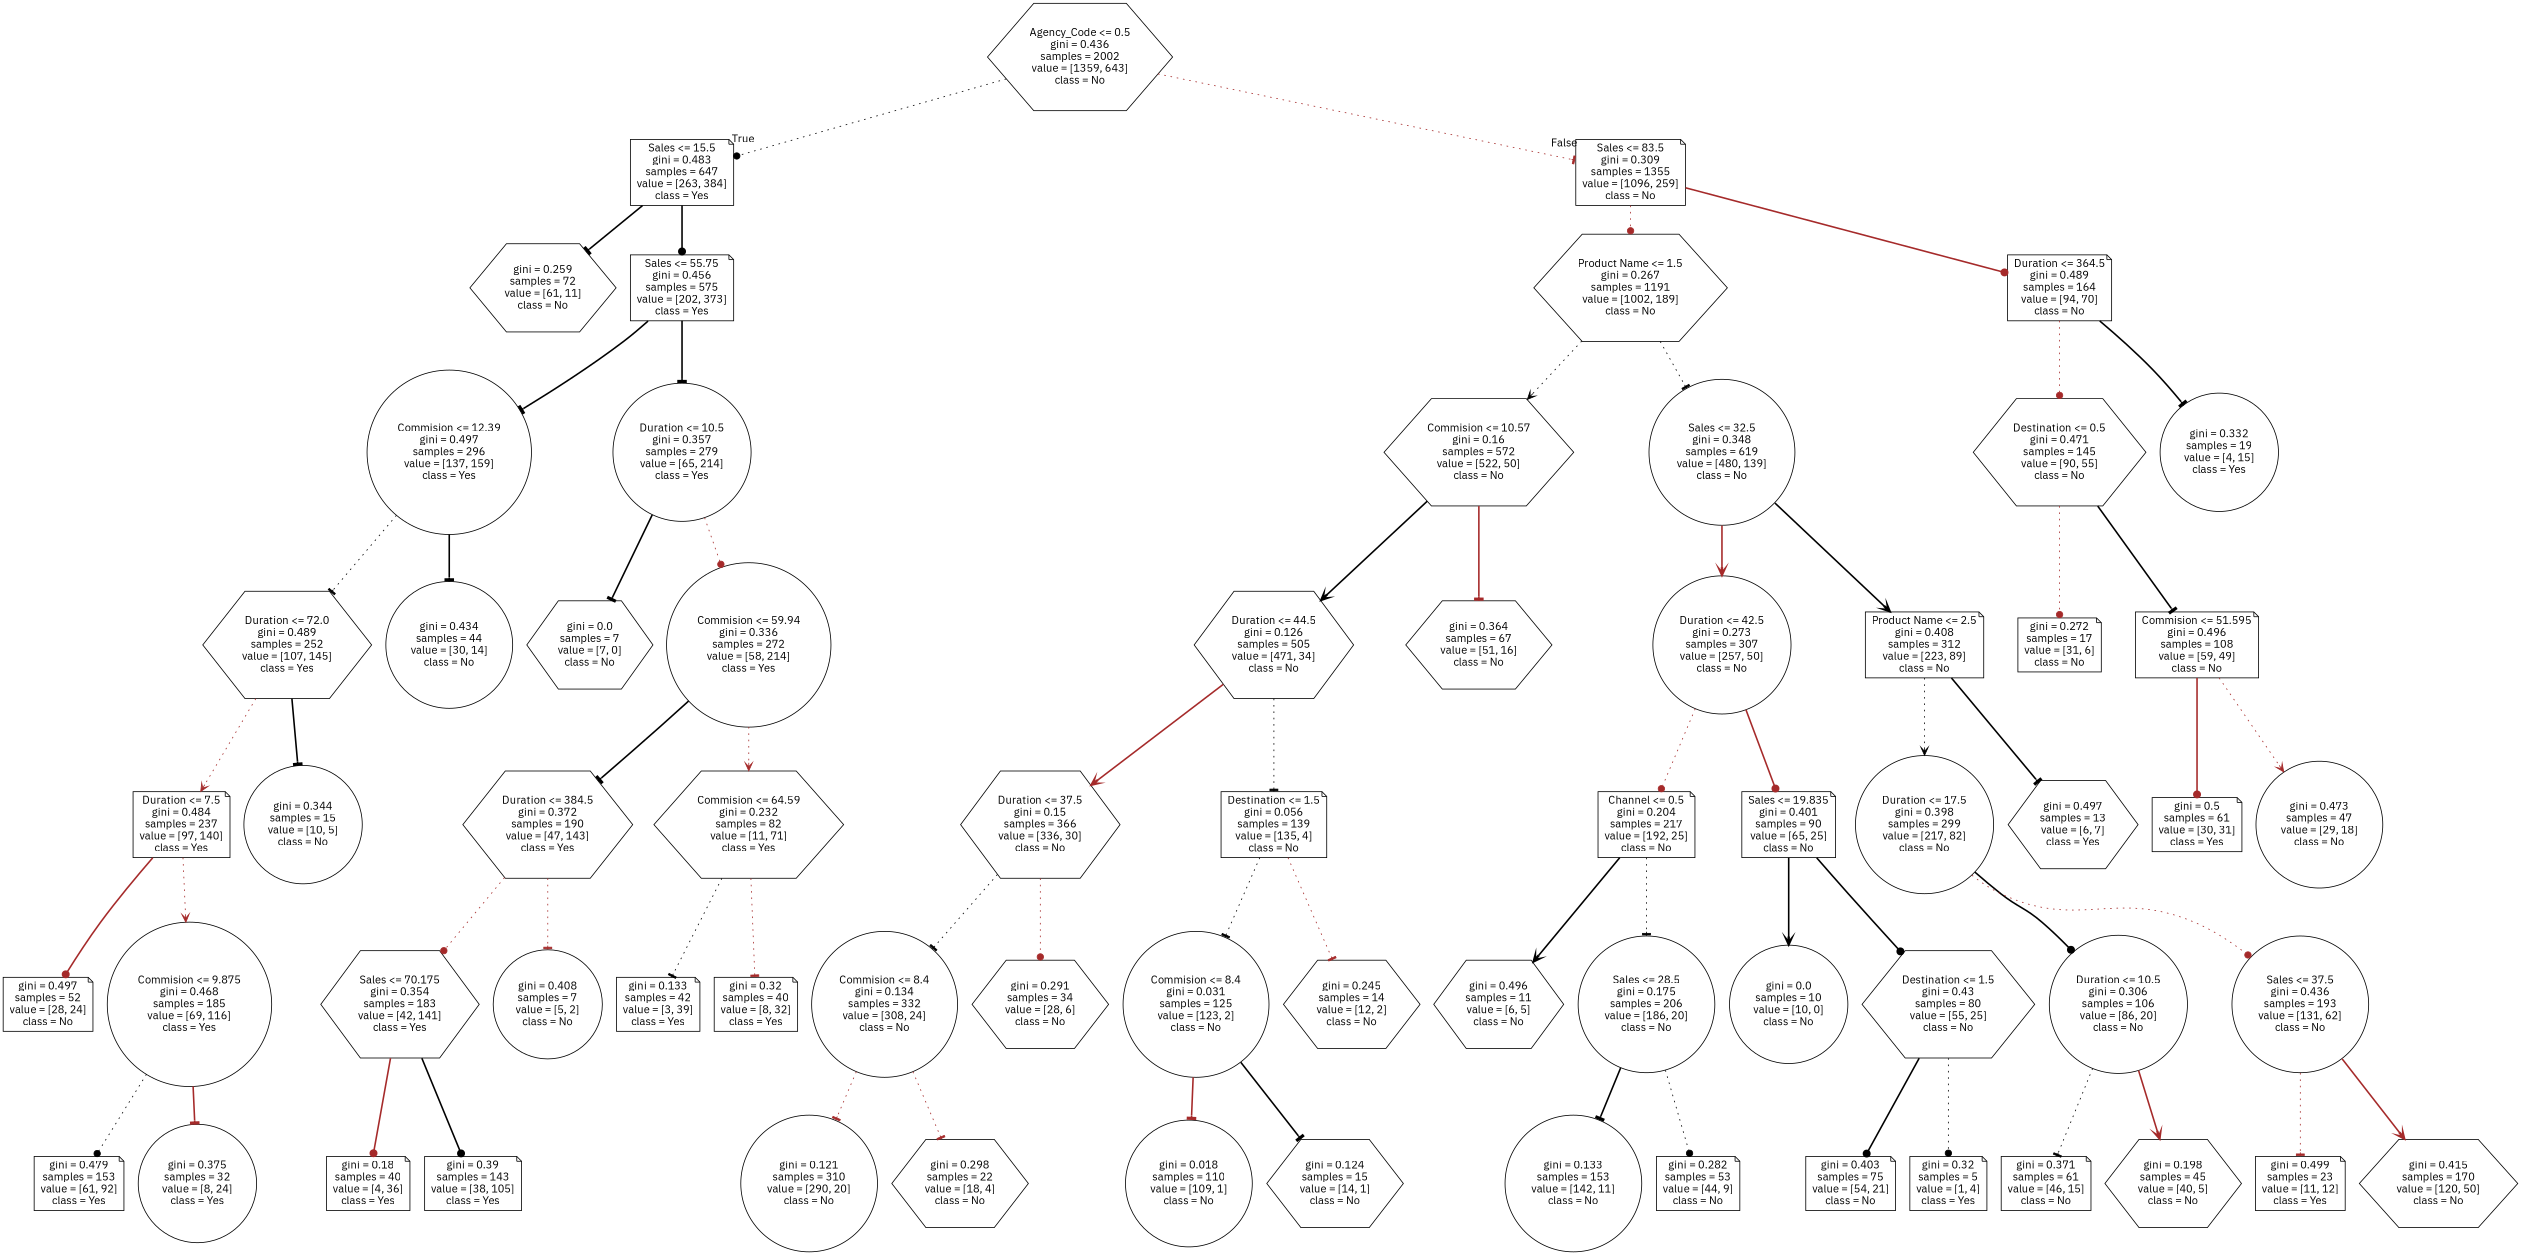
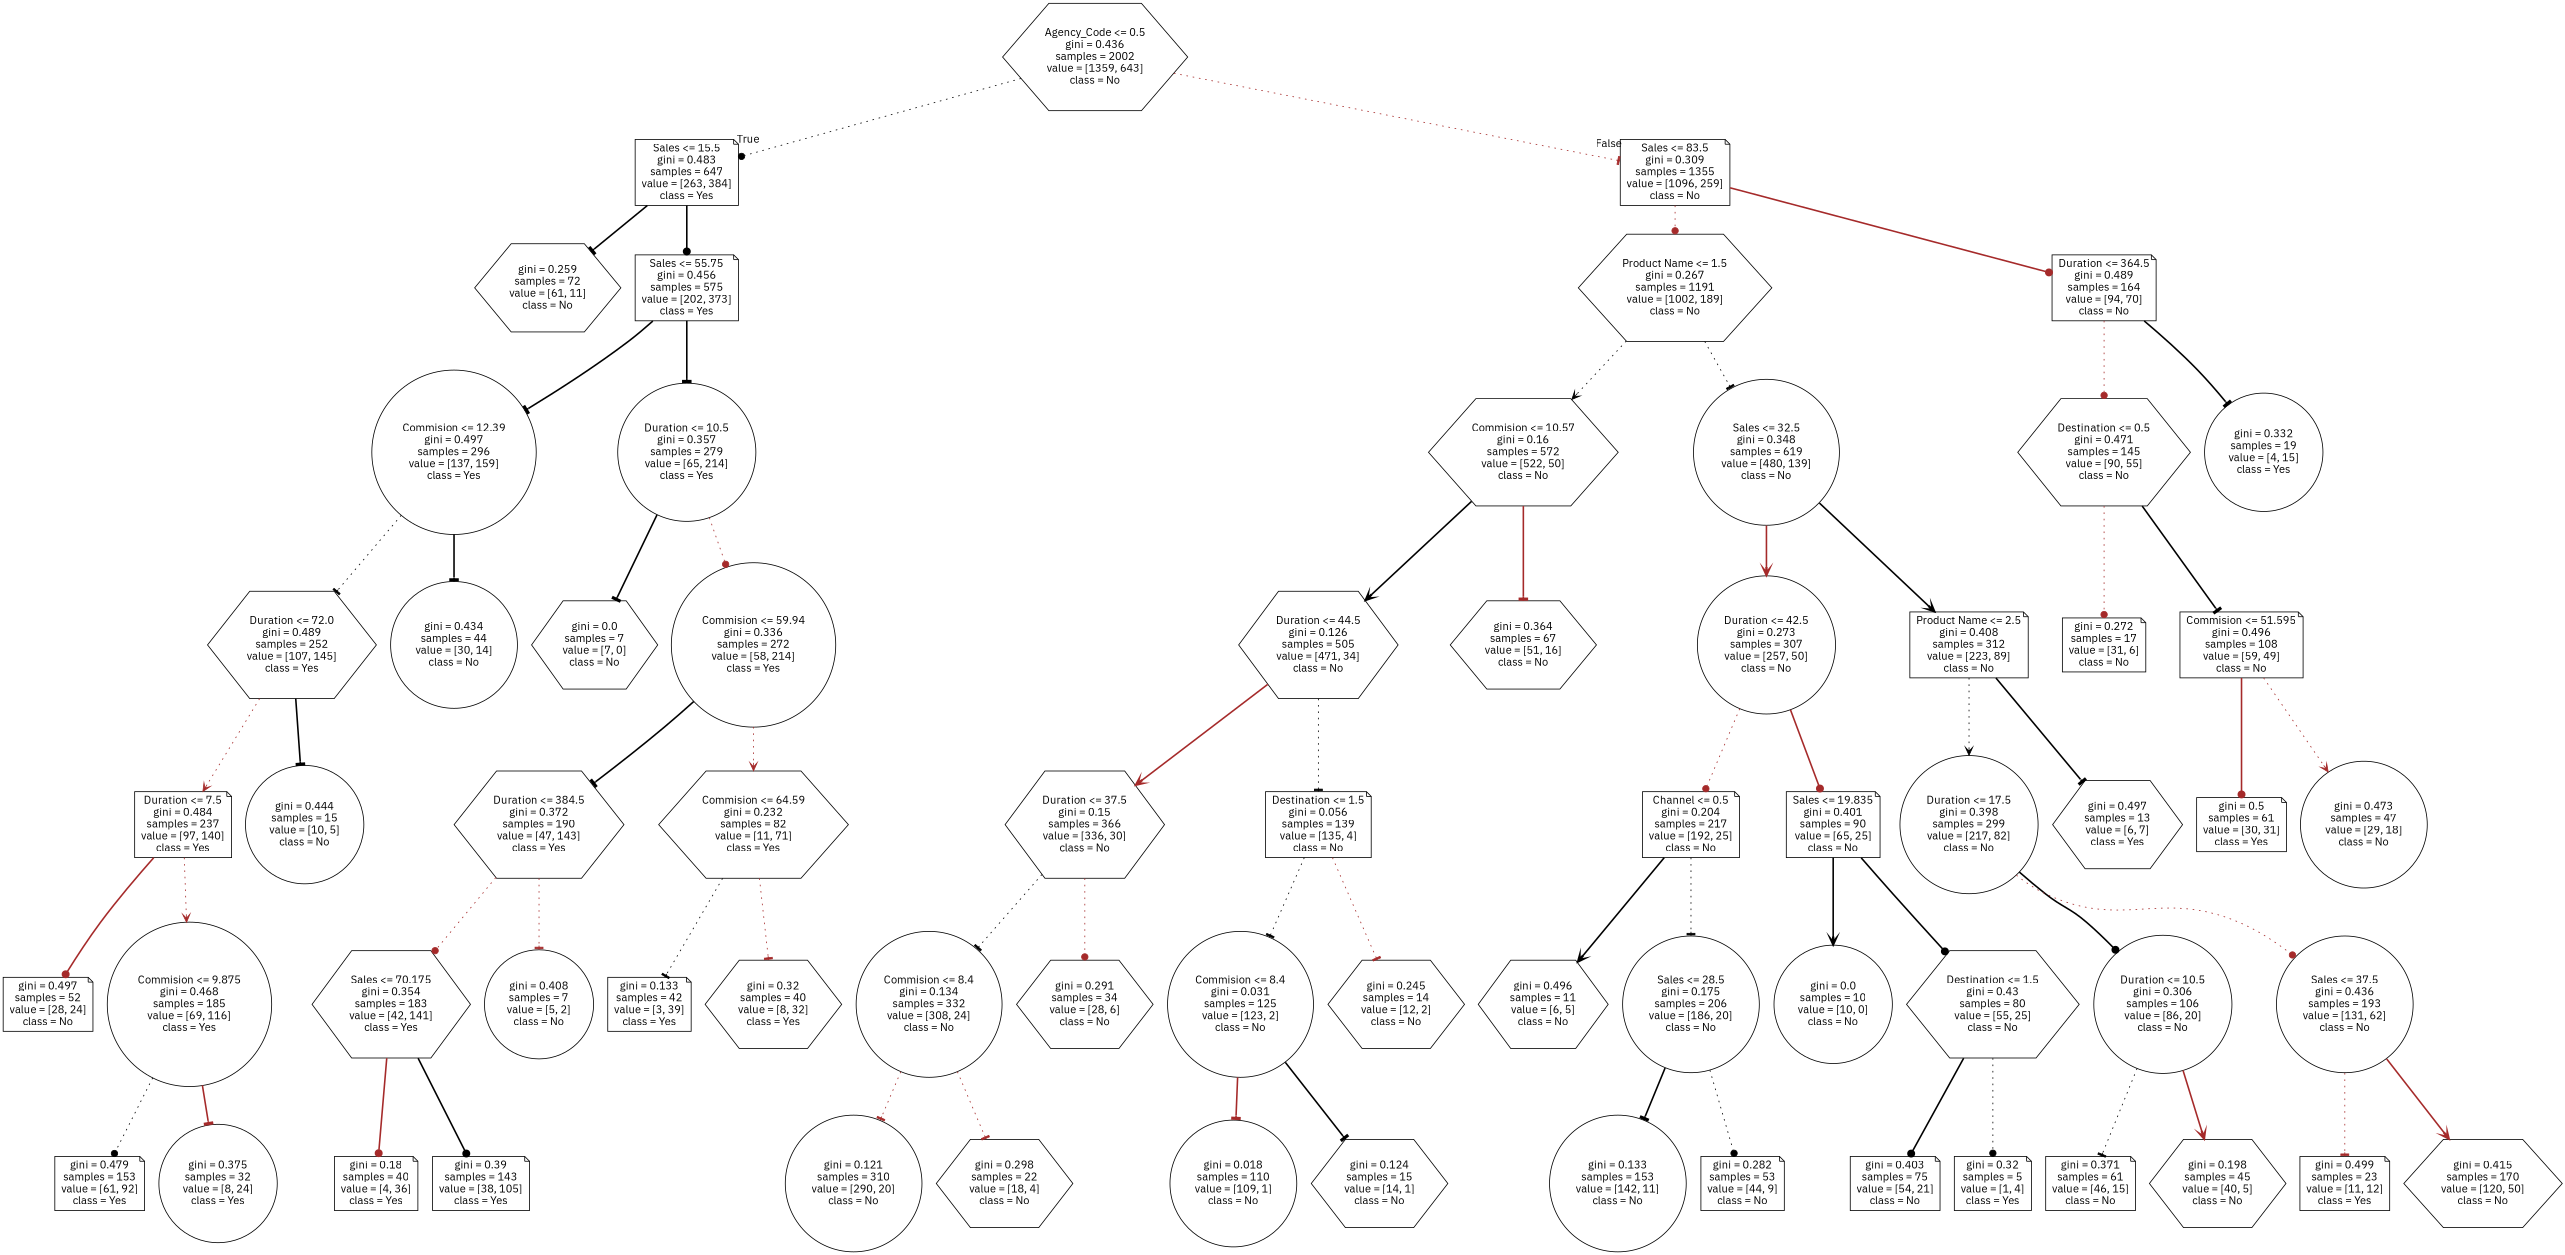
(303, 825) -> (305, 825)
(756, 1004) -> (773, 1004)
